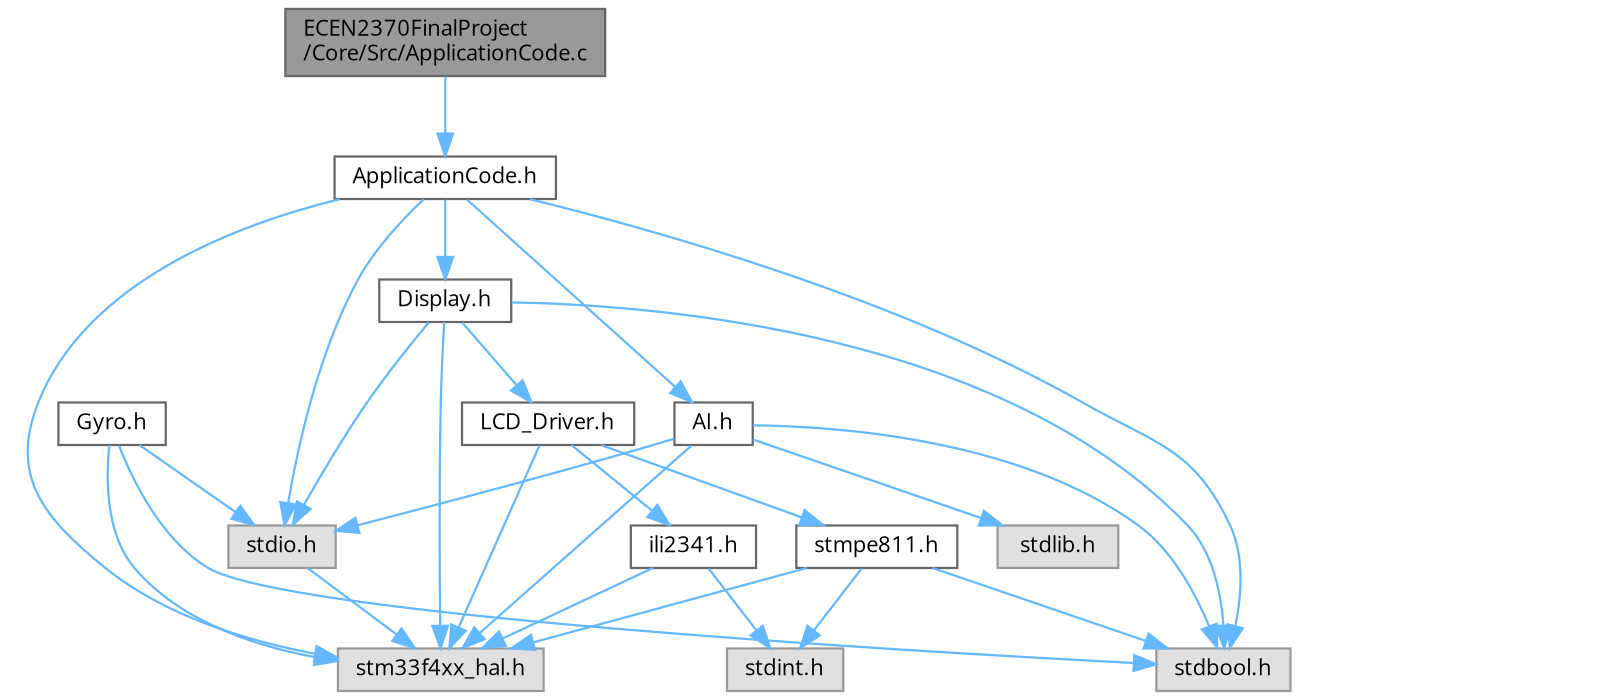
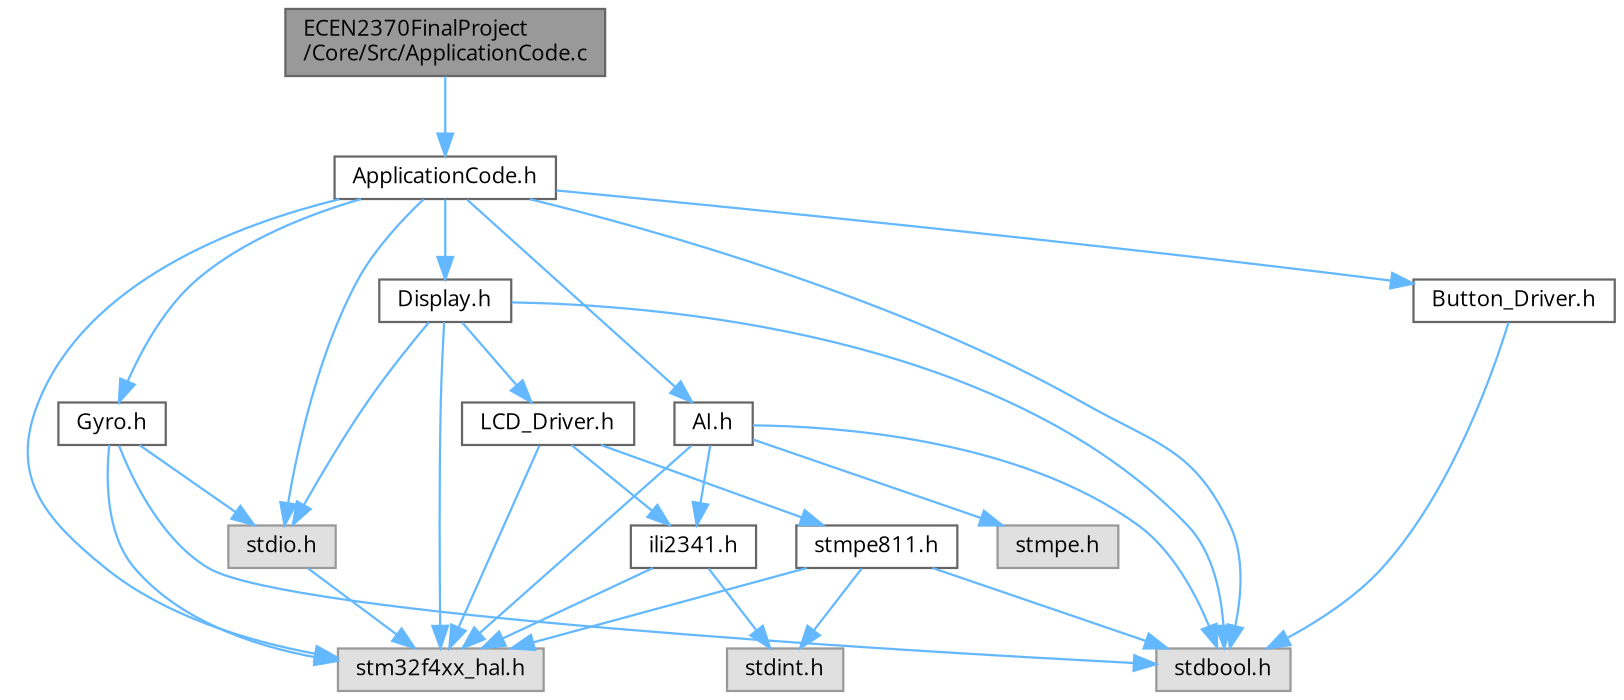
none -> (221, 261)
none -> (1514, 301)
(500, 488) -> (706, 468)
(1058, 547) -> (1058, 547)
(441, 670) -> (441, 670)
